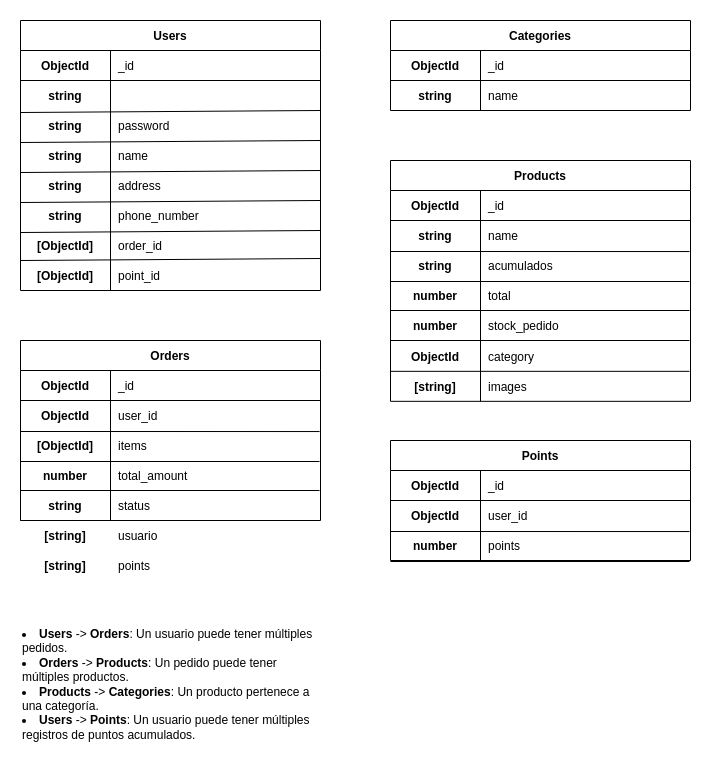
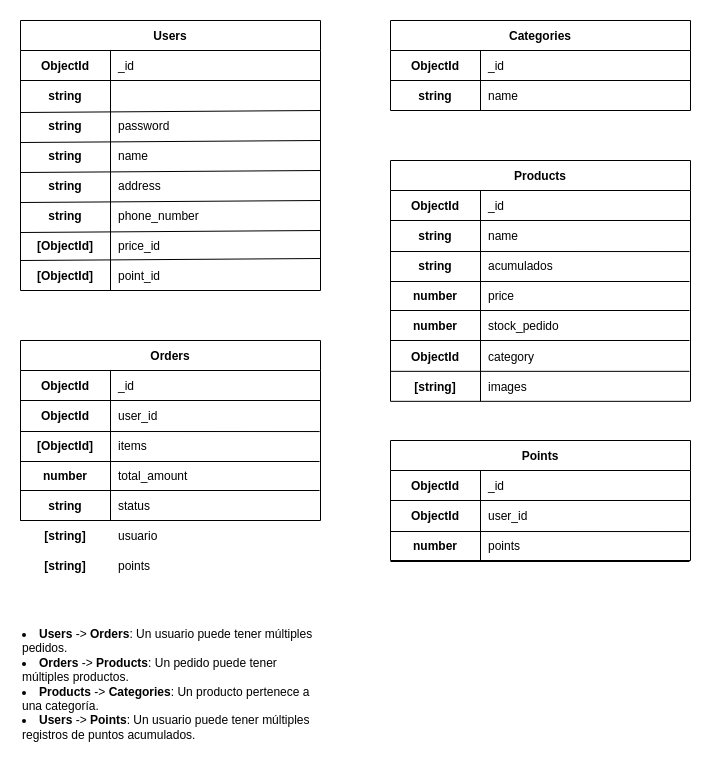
(143, 246) -> (142, 246)
(503, 296) -> (503, 296)
